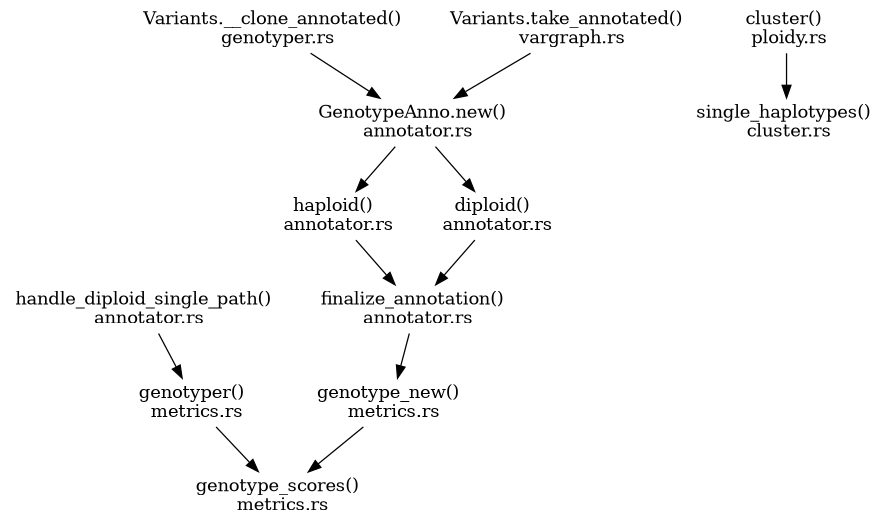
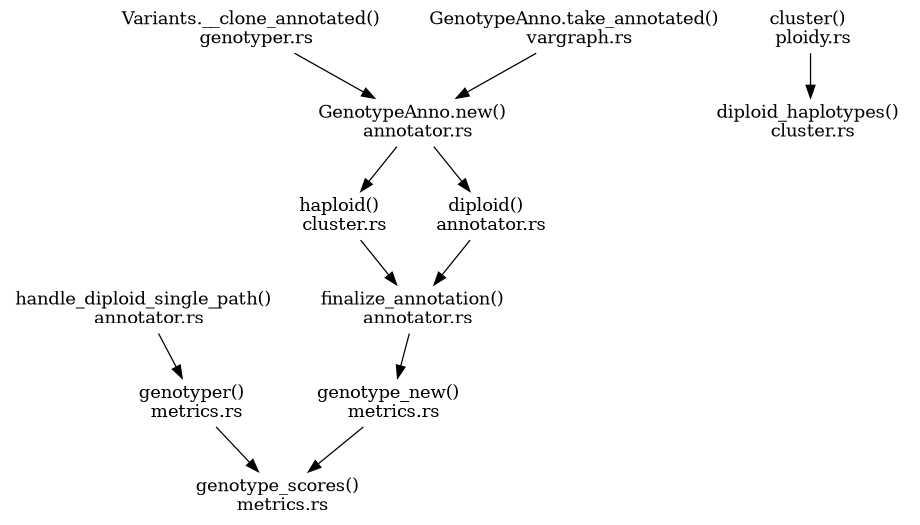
(569, 29) -> (577, 29)
(787, 122) -> (811, 122)
(336, 216) -> (342, 216)
